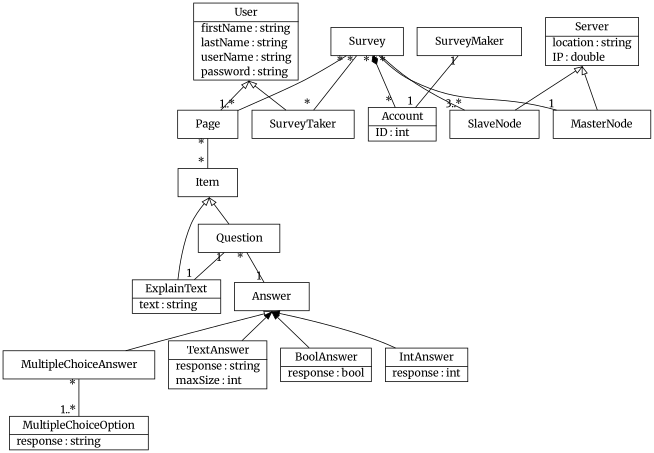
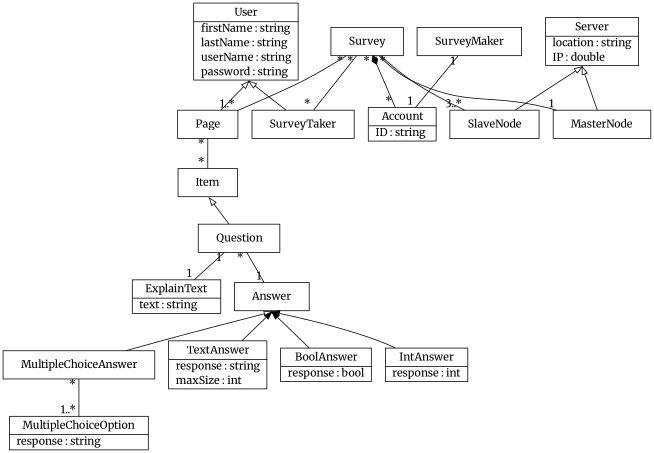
(393, 133) -> (401, 133)
(186, 240) -> none
